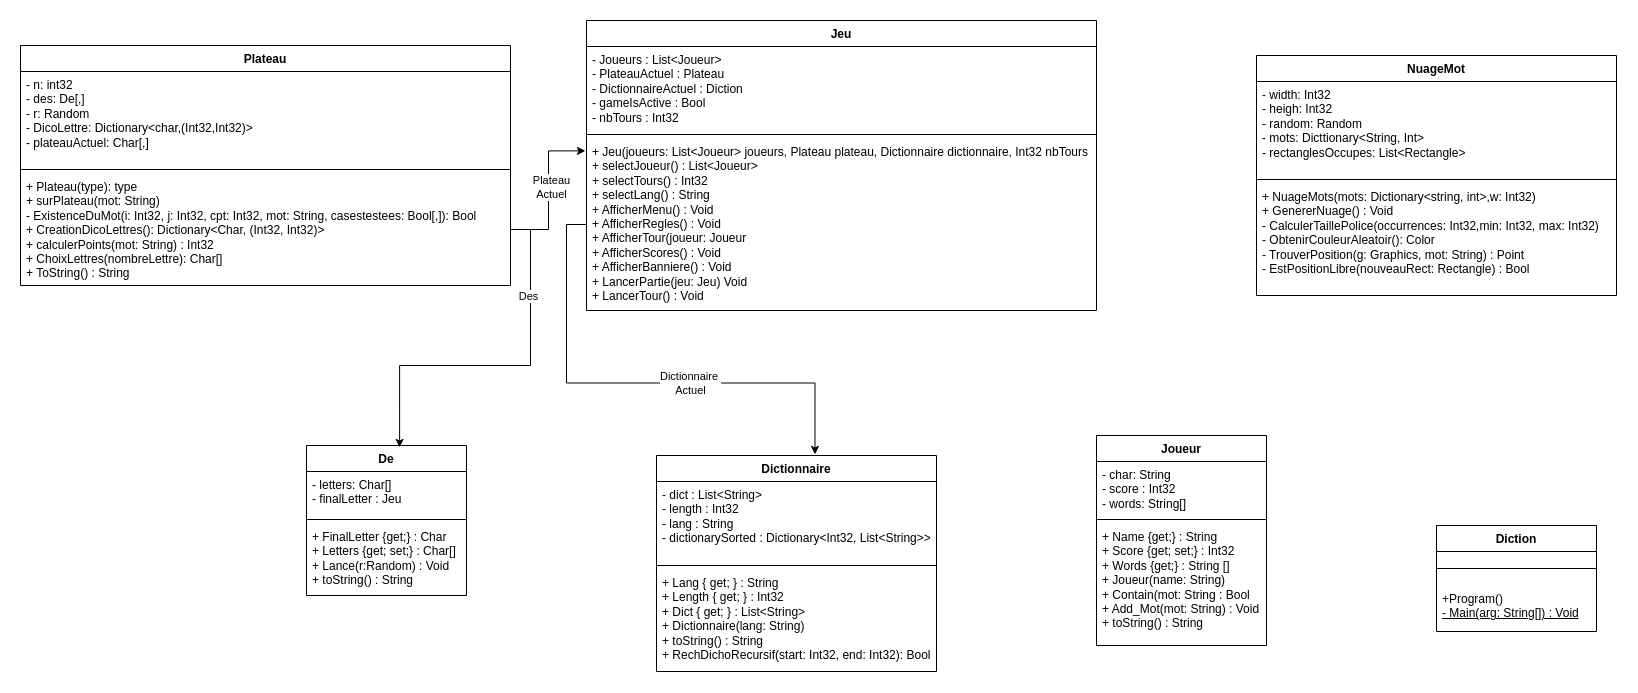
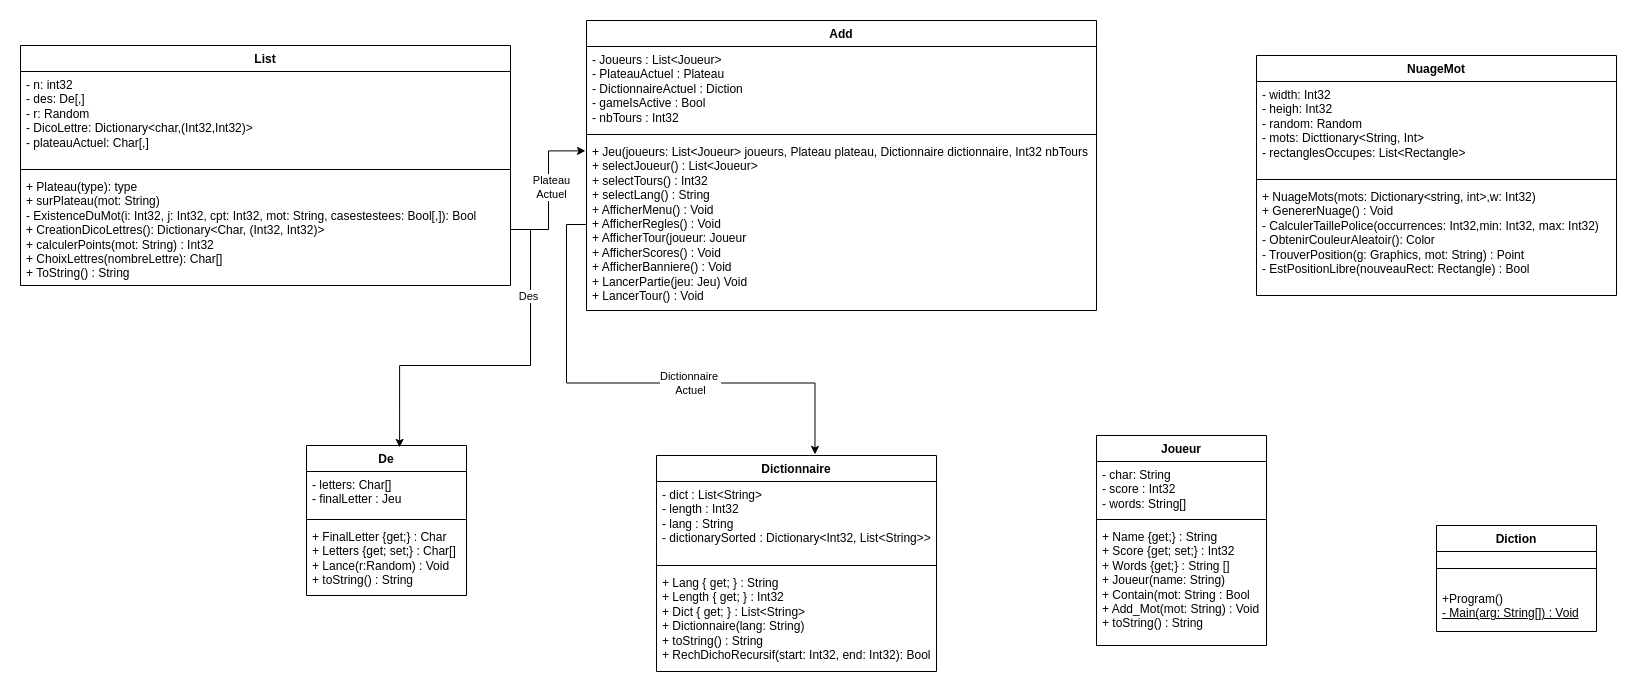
(842, 35) -> (842, 35)
(266, 60) -> (266, 60)
